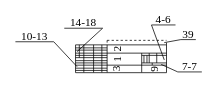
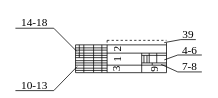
(163, 19) -> (189, 49)
(83, 22) -> (35, 22)
(35, 36) -> (35, 84)
(189, 66) -> (189, 66)
